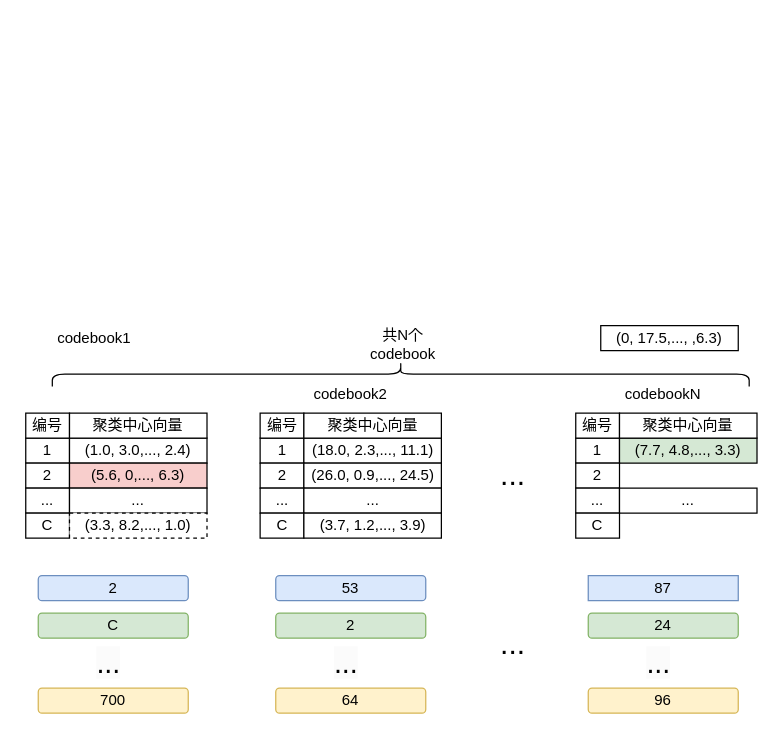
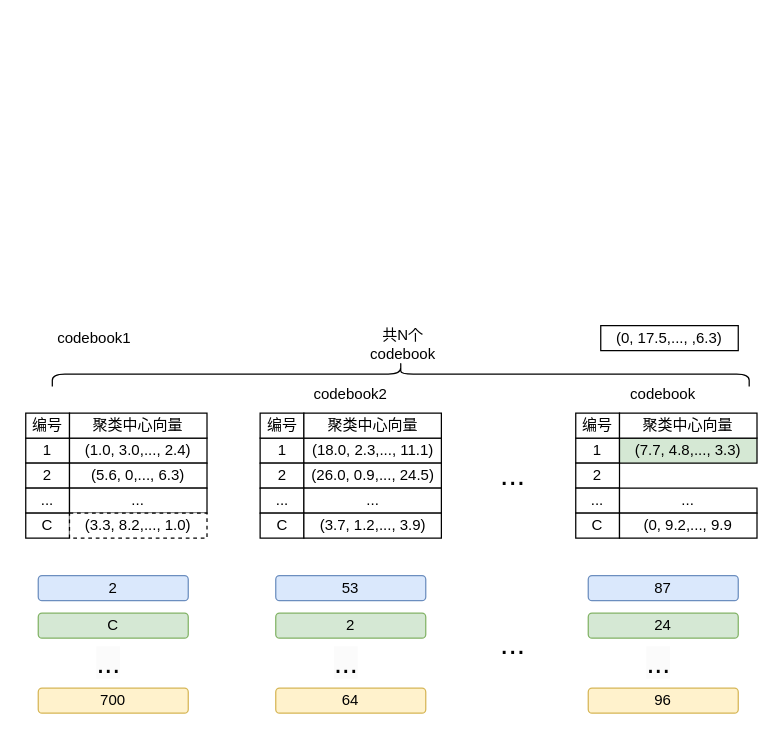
(663, 394) -> (663, 394)
(138, 476) -> (138, 476)
none -> (688, 526)
(663, 588) -> (663, 588)
